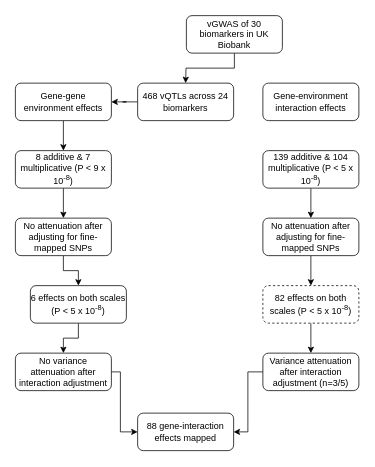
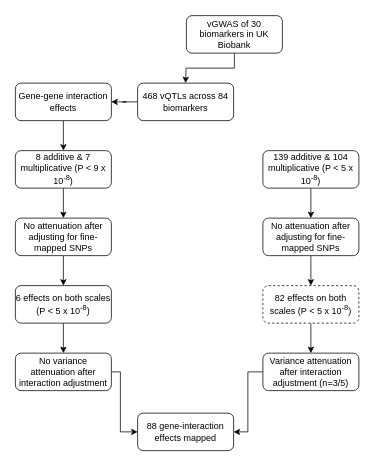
(63, 102) -> (63, 102)
(186, 102) -> (186, 102)
(311, 102) -> none
(78, 304) -> (63, 304)
